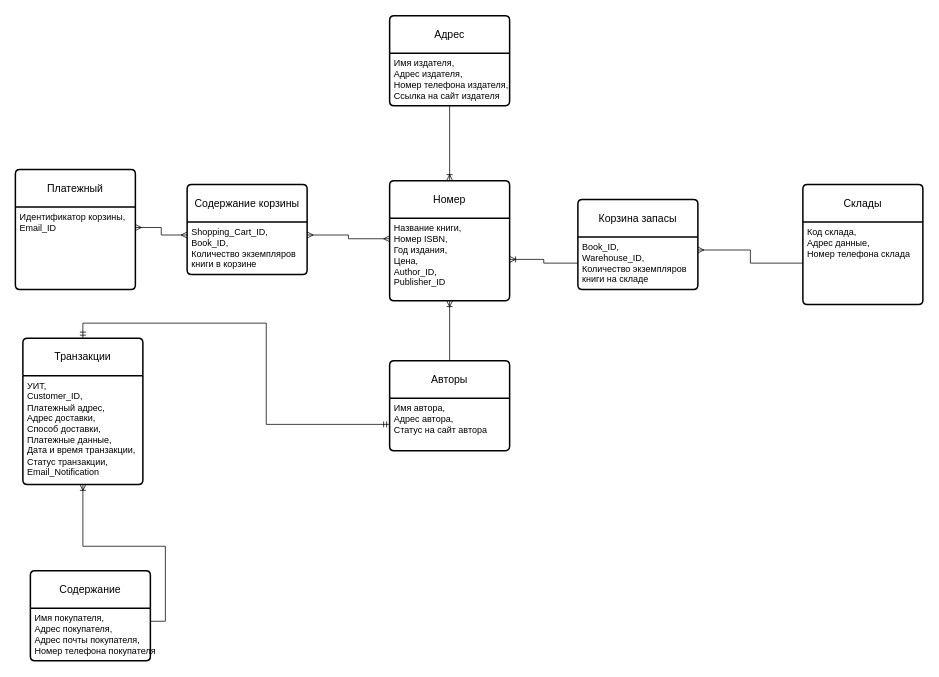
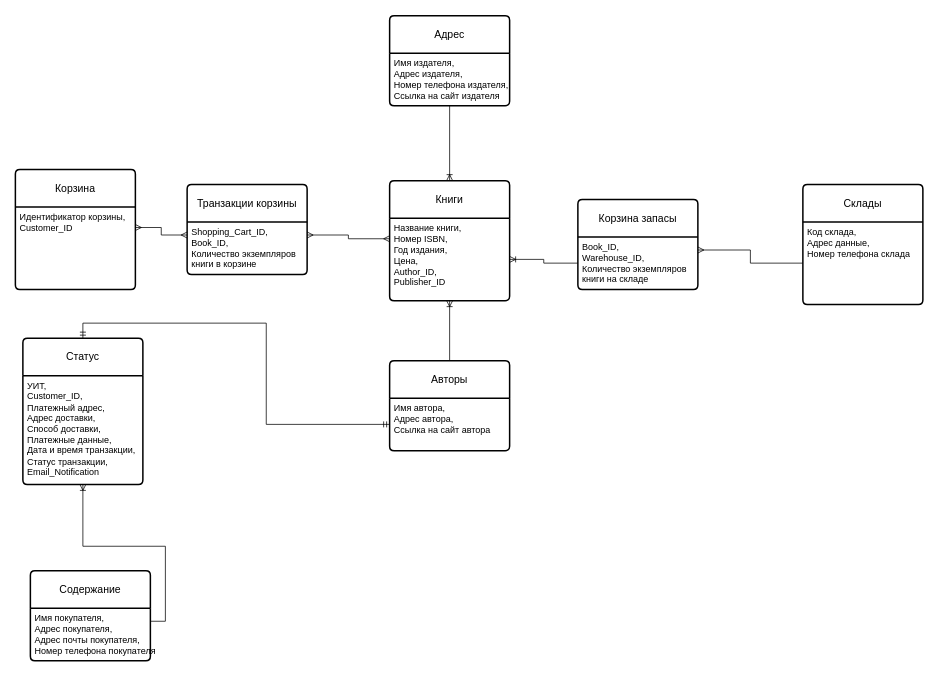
(75, 188) -> (75, 188)
(450, 199) -> (450, 199)
(247, 203) -> (247, 203)
(73, 223) -> (73, 223)
(83, 357) -> (83, 357)
(444, 419) -> (444, 419)
